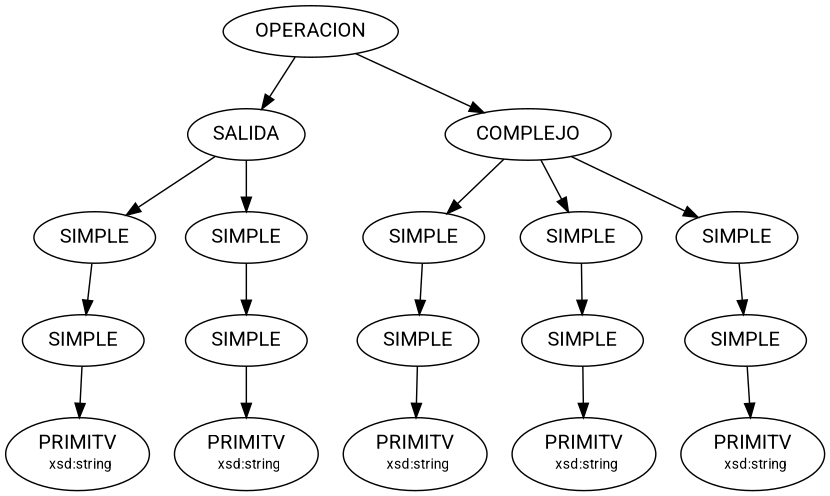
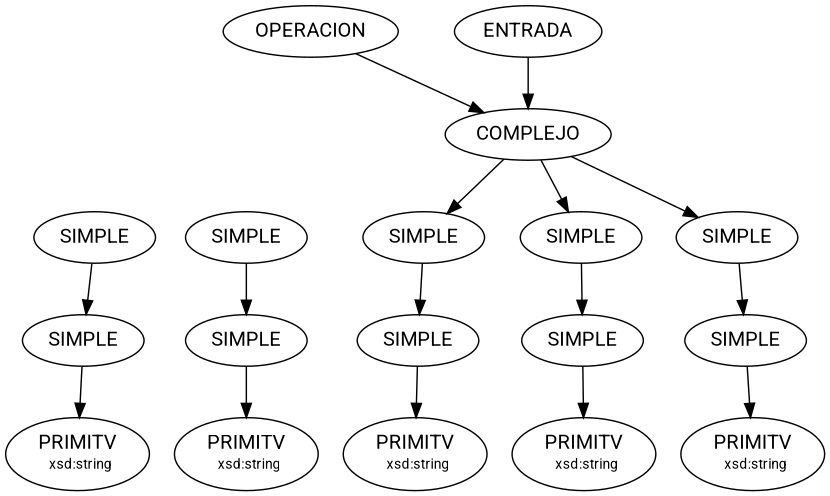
none -> (528, 31)
(246, 134) -> none
